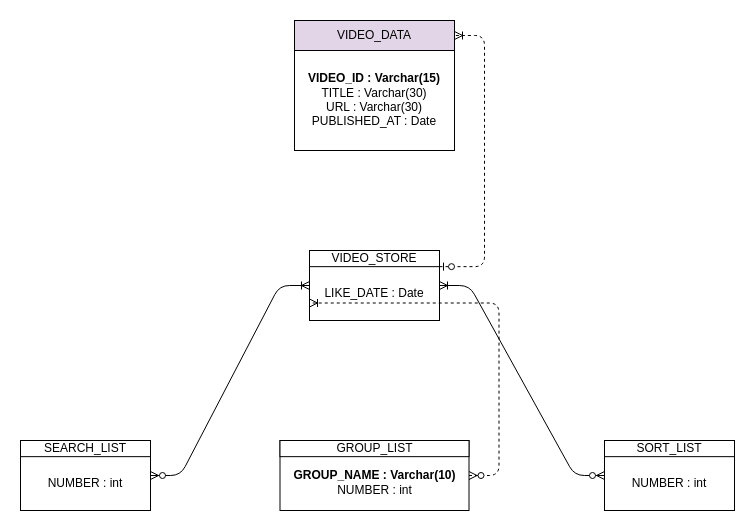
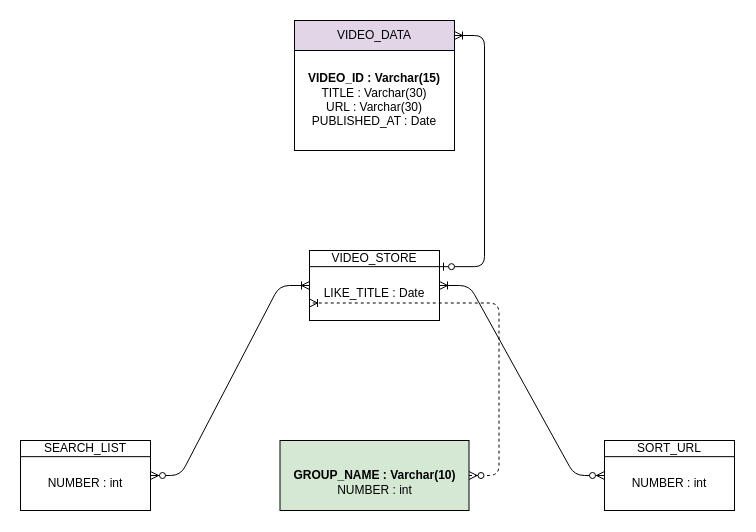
(485, 158) -> (485, 158)
(375, 286) -> (375, 286)
(375, 449) -> none
(670, 449) -> (670, 449)
(375, 476) -> (375, 476)
